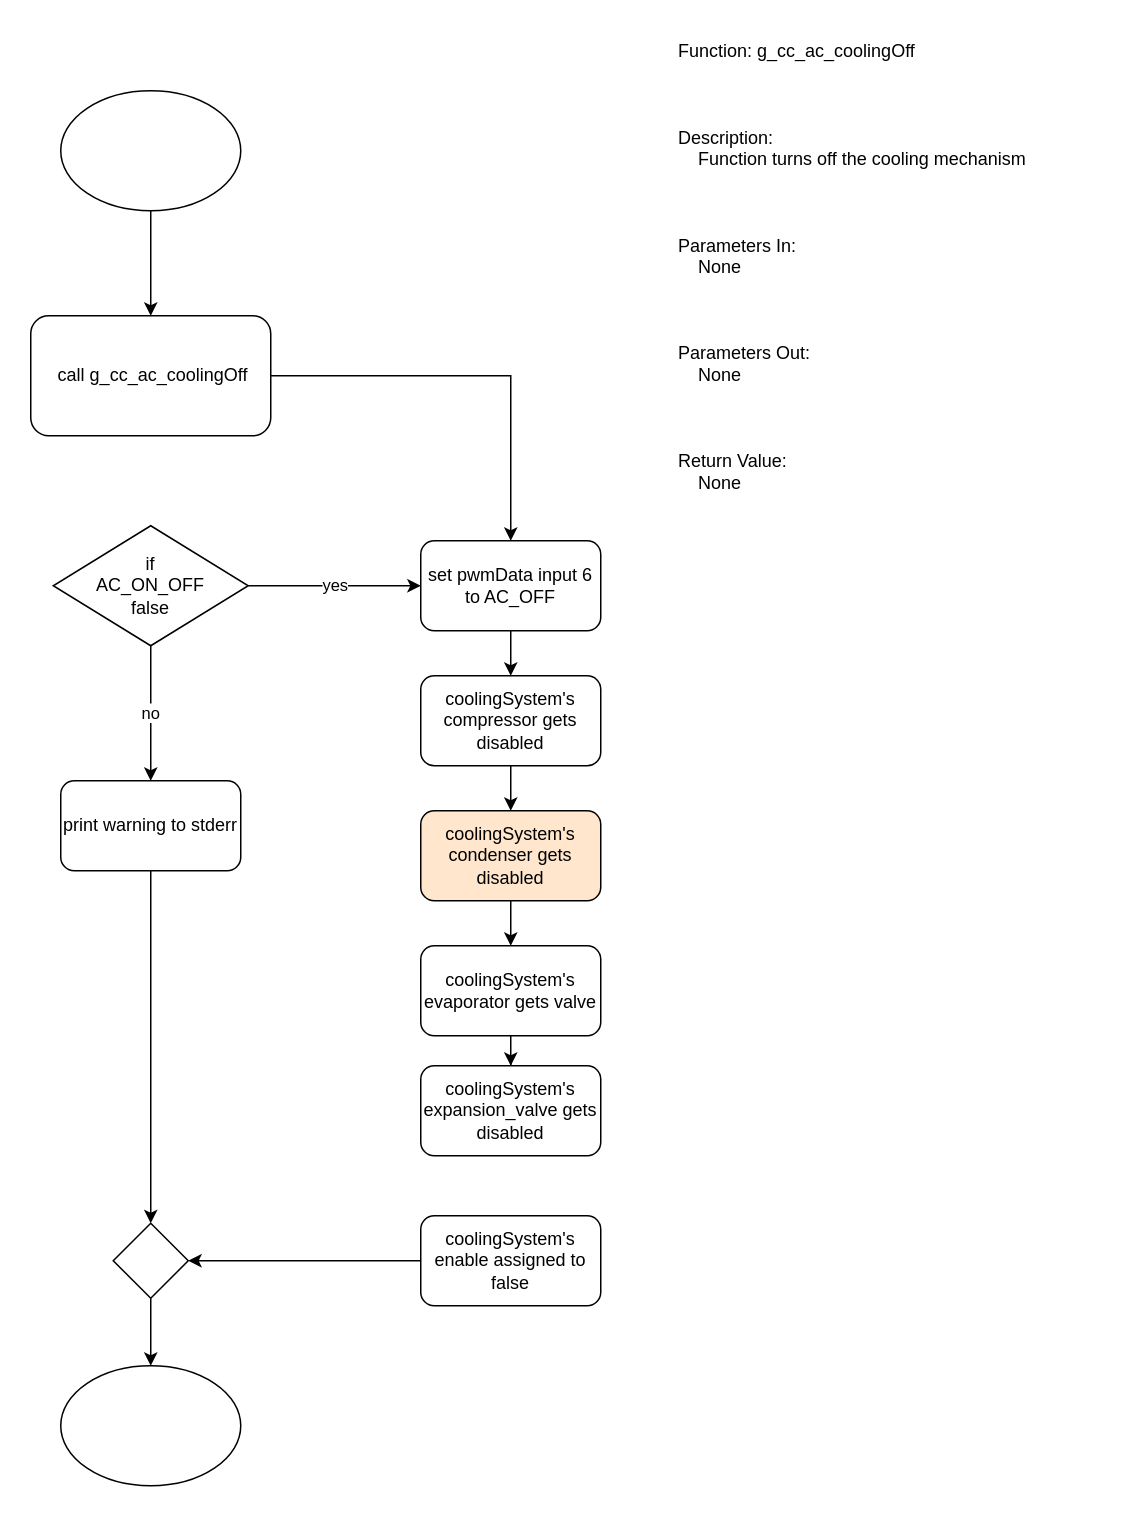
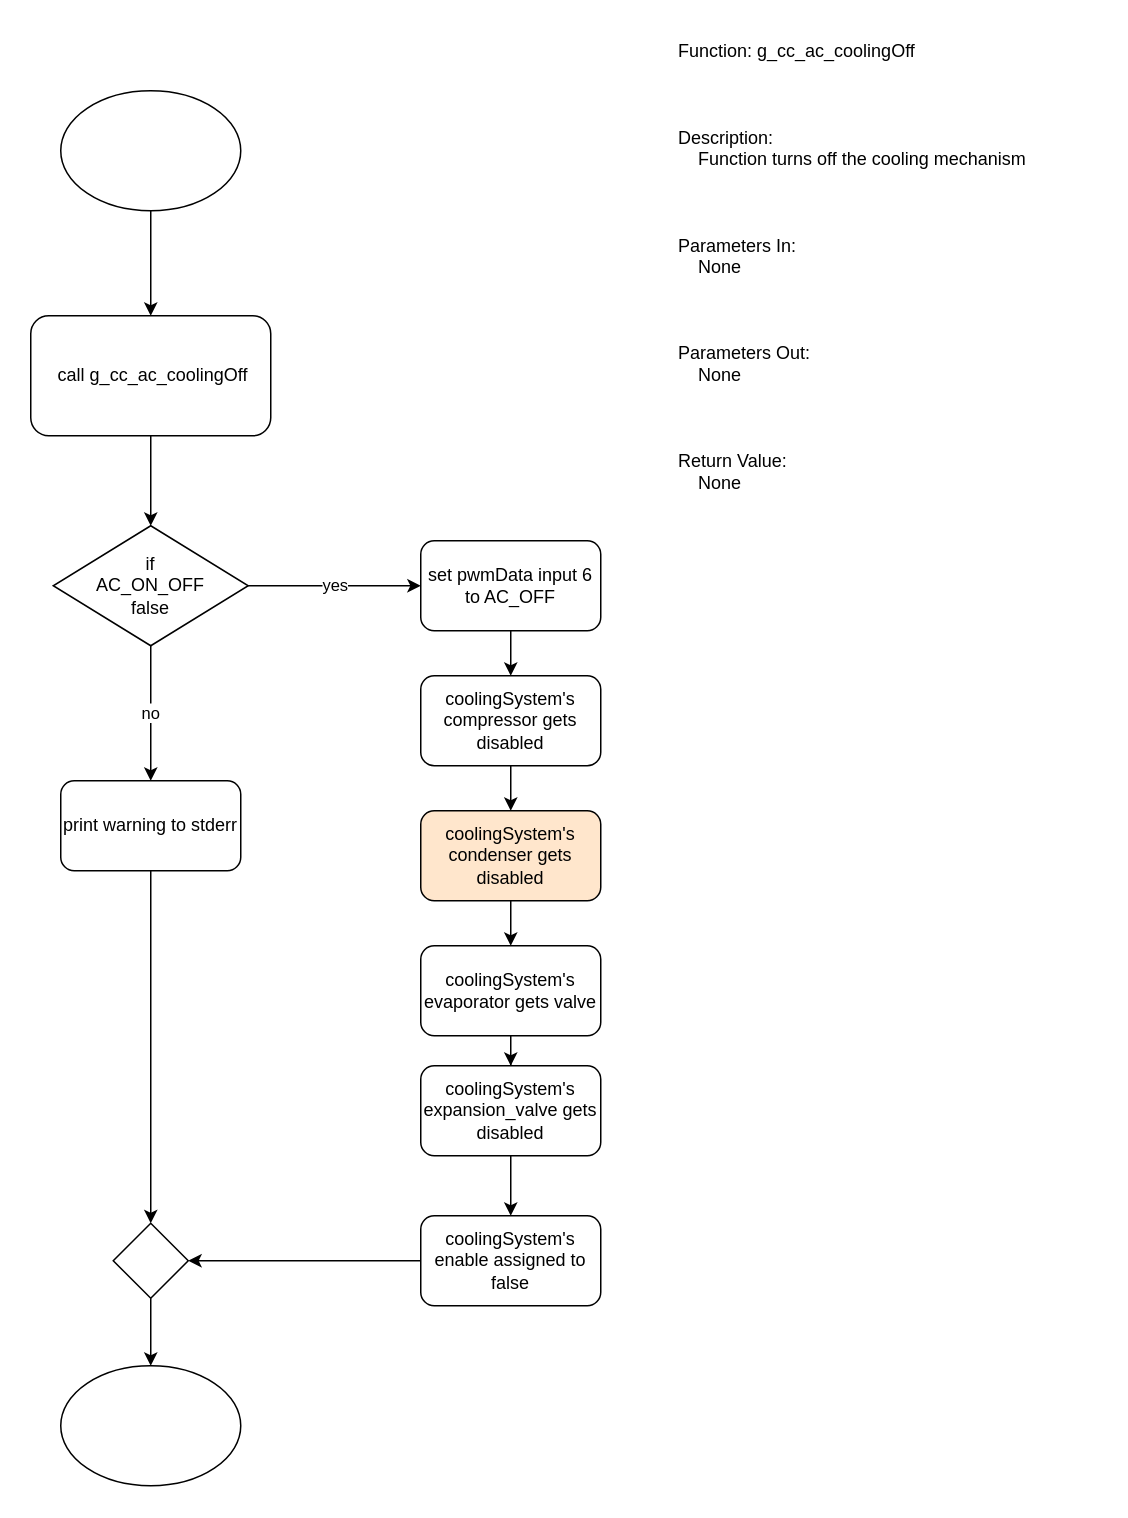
(468, 376) -> (151, 476)
none -> (511, 1181)
